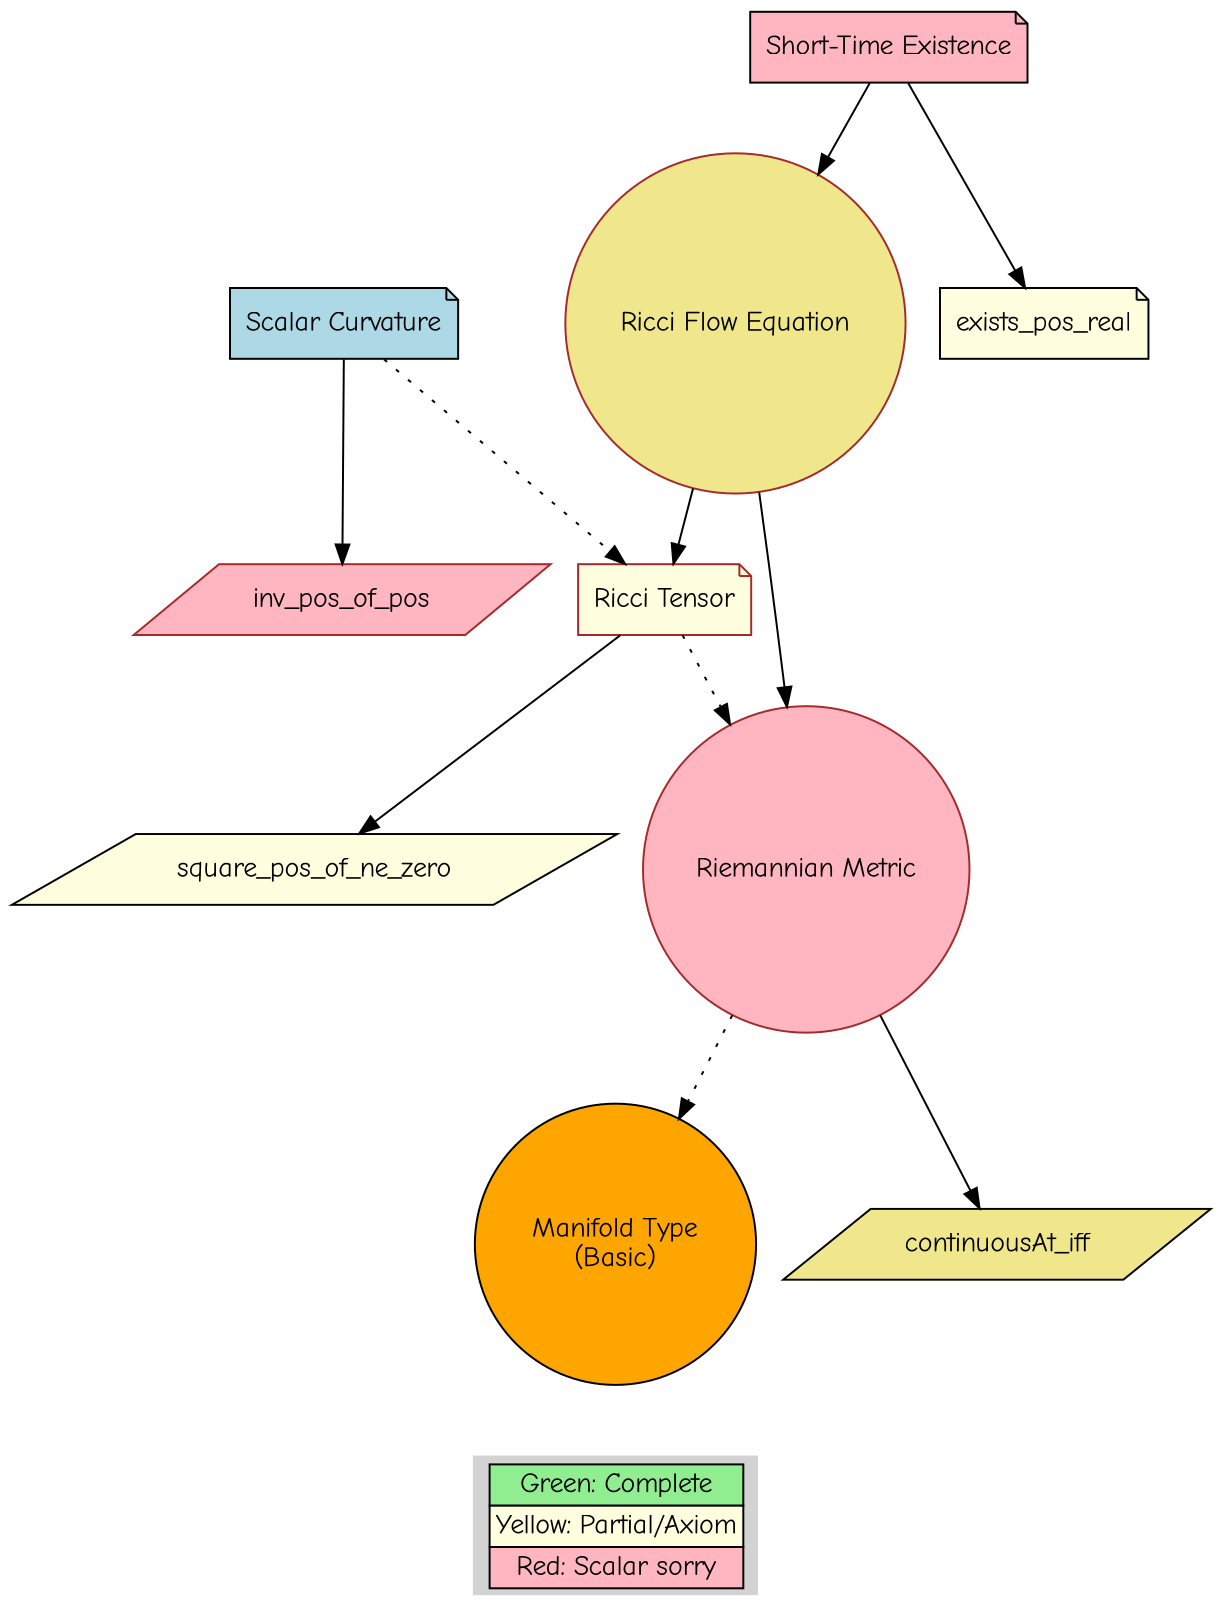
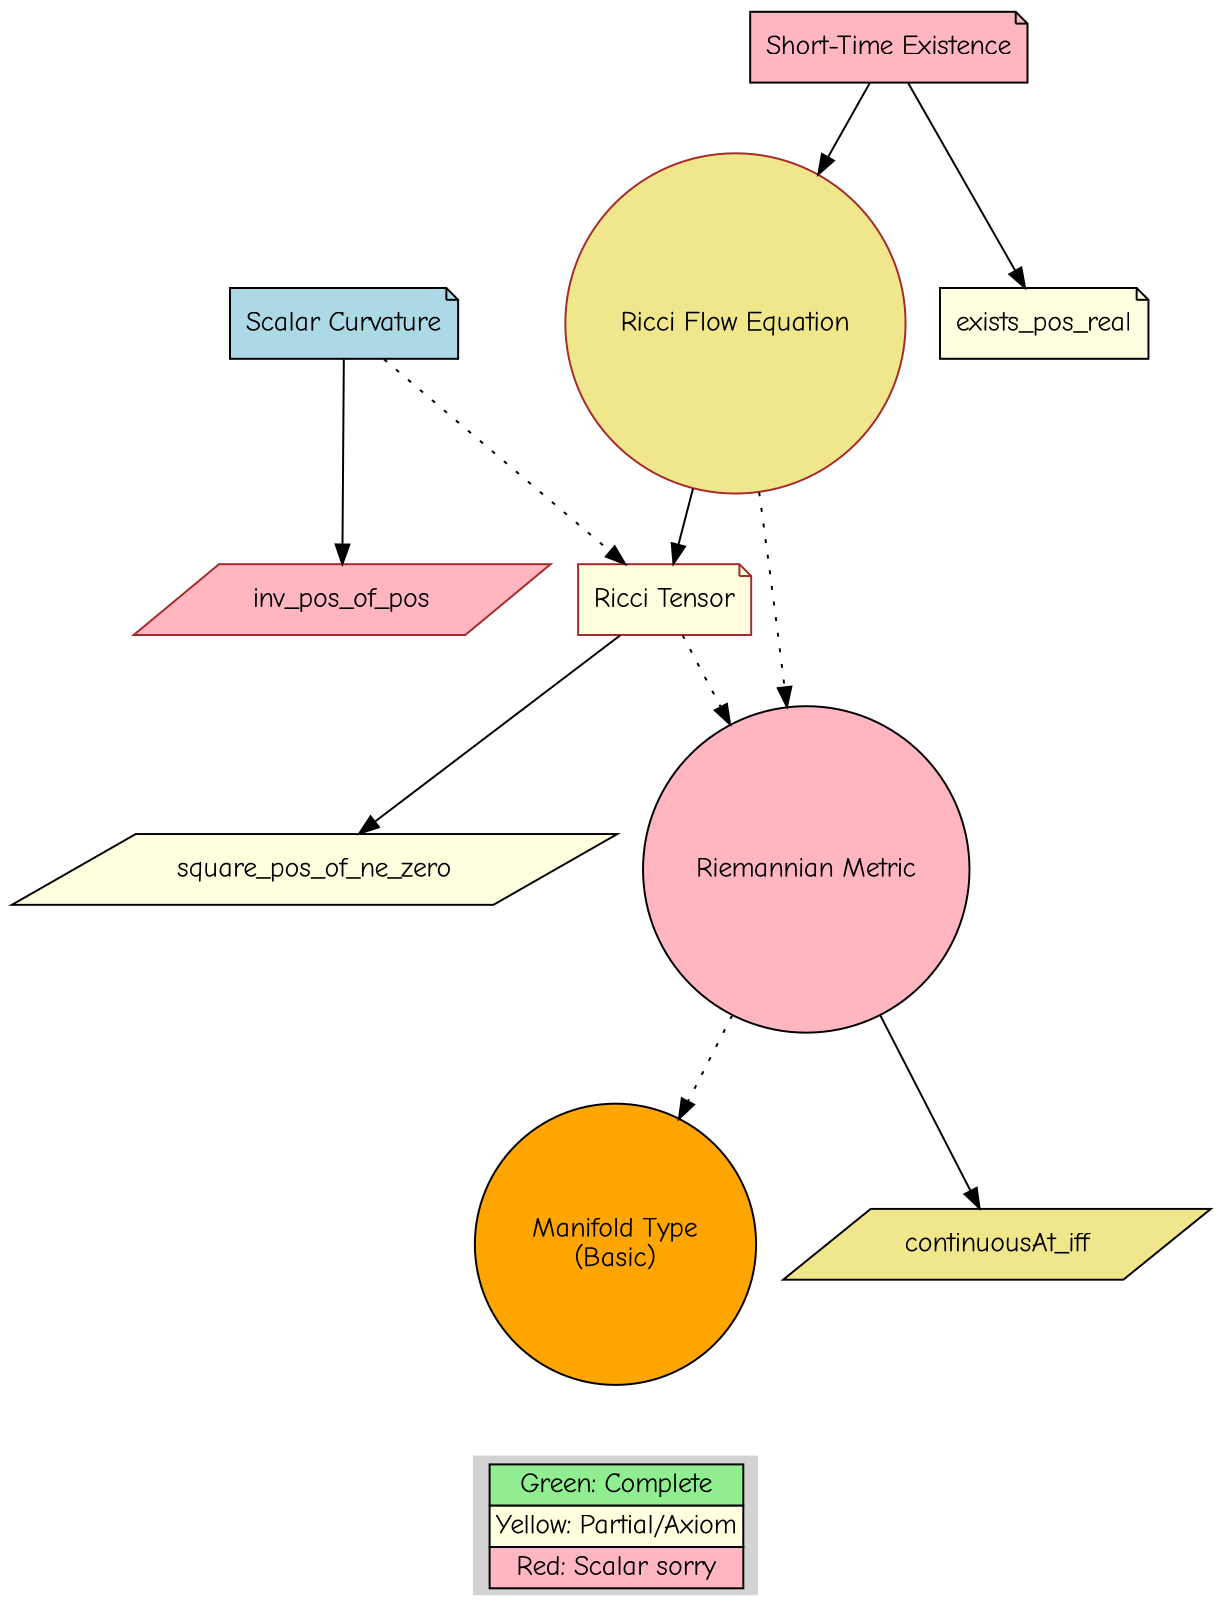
(772, 590) -> (772, 590)
(806, 869) -> (806, 869)
